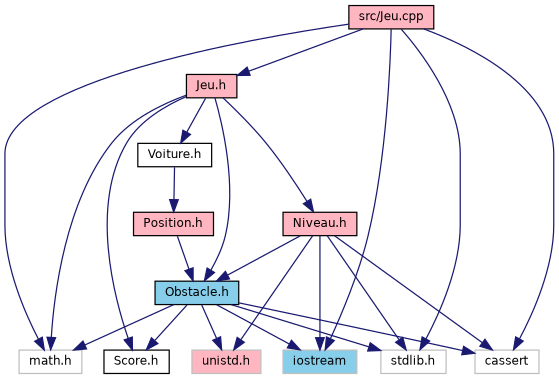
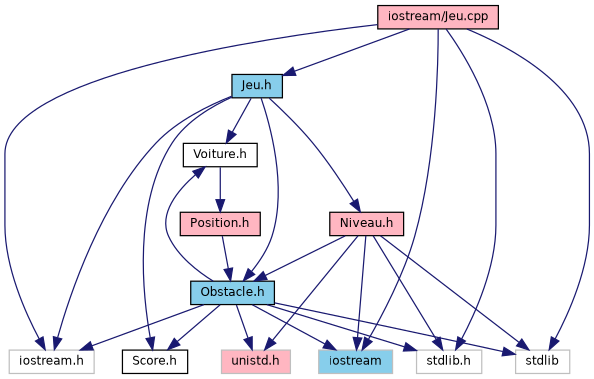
(391, 17) -> (438, 17)
(212, 86) -> (257, 86)
none -> (167, 233)
(50, 362) -> (52, 362)
(507, 362) -> (543, 362)
